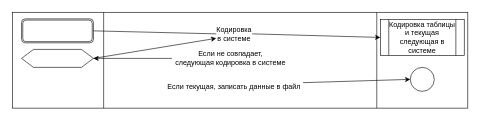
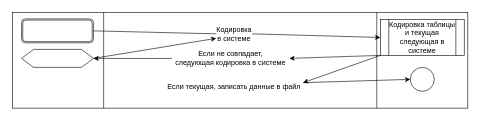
none -> (347, 57)
none -> (346, 68)
